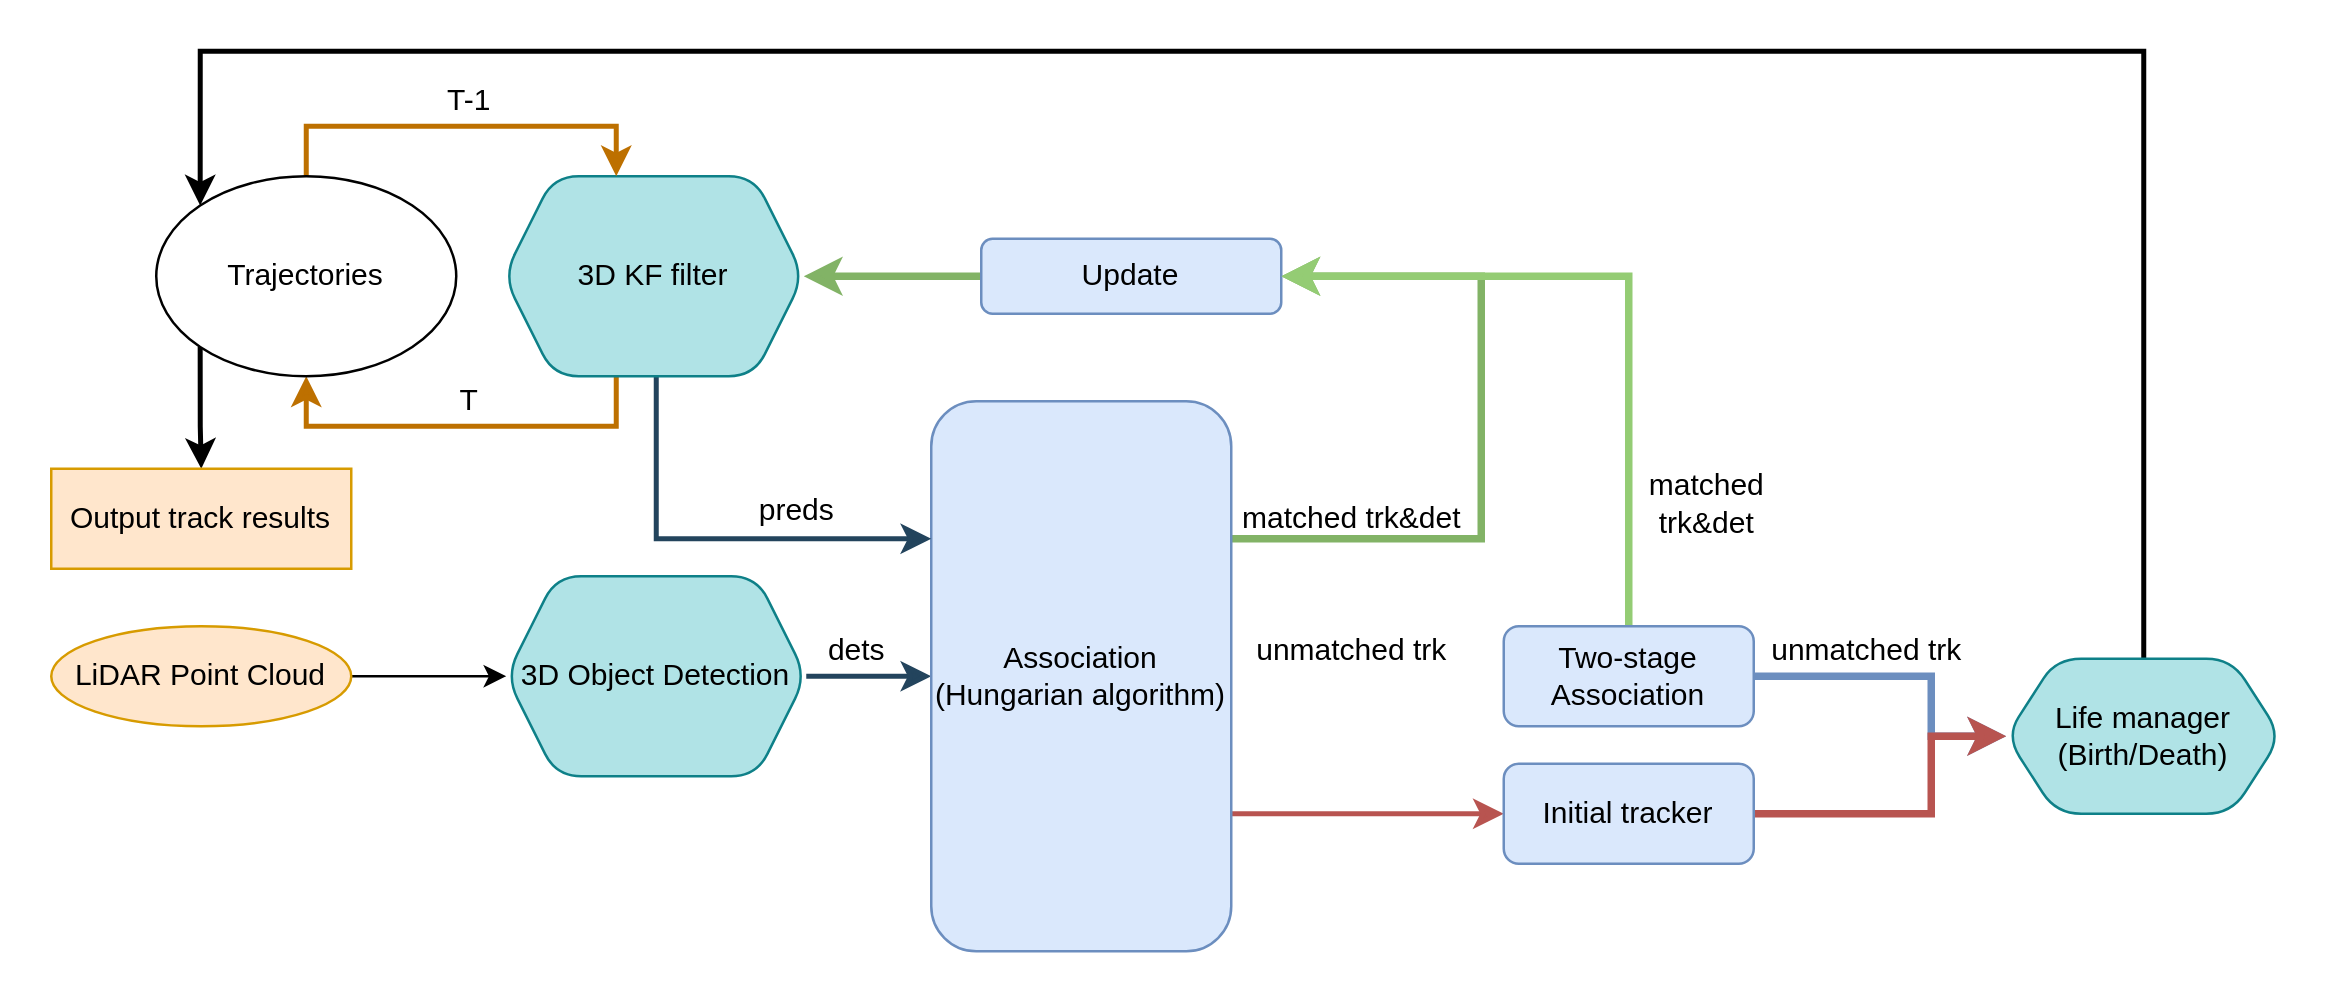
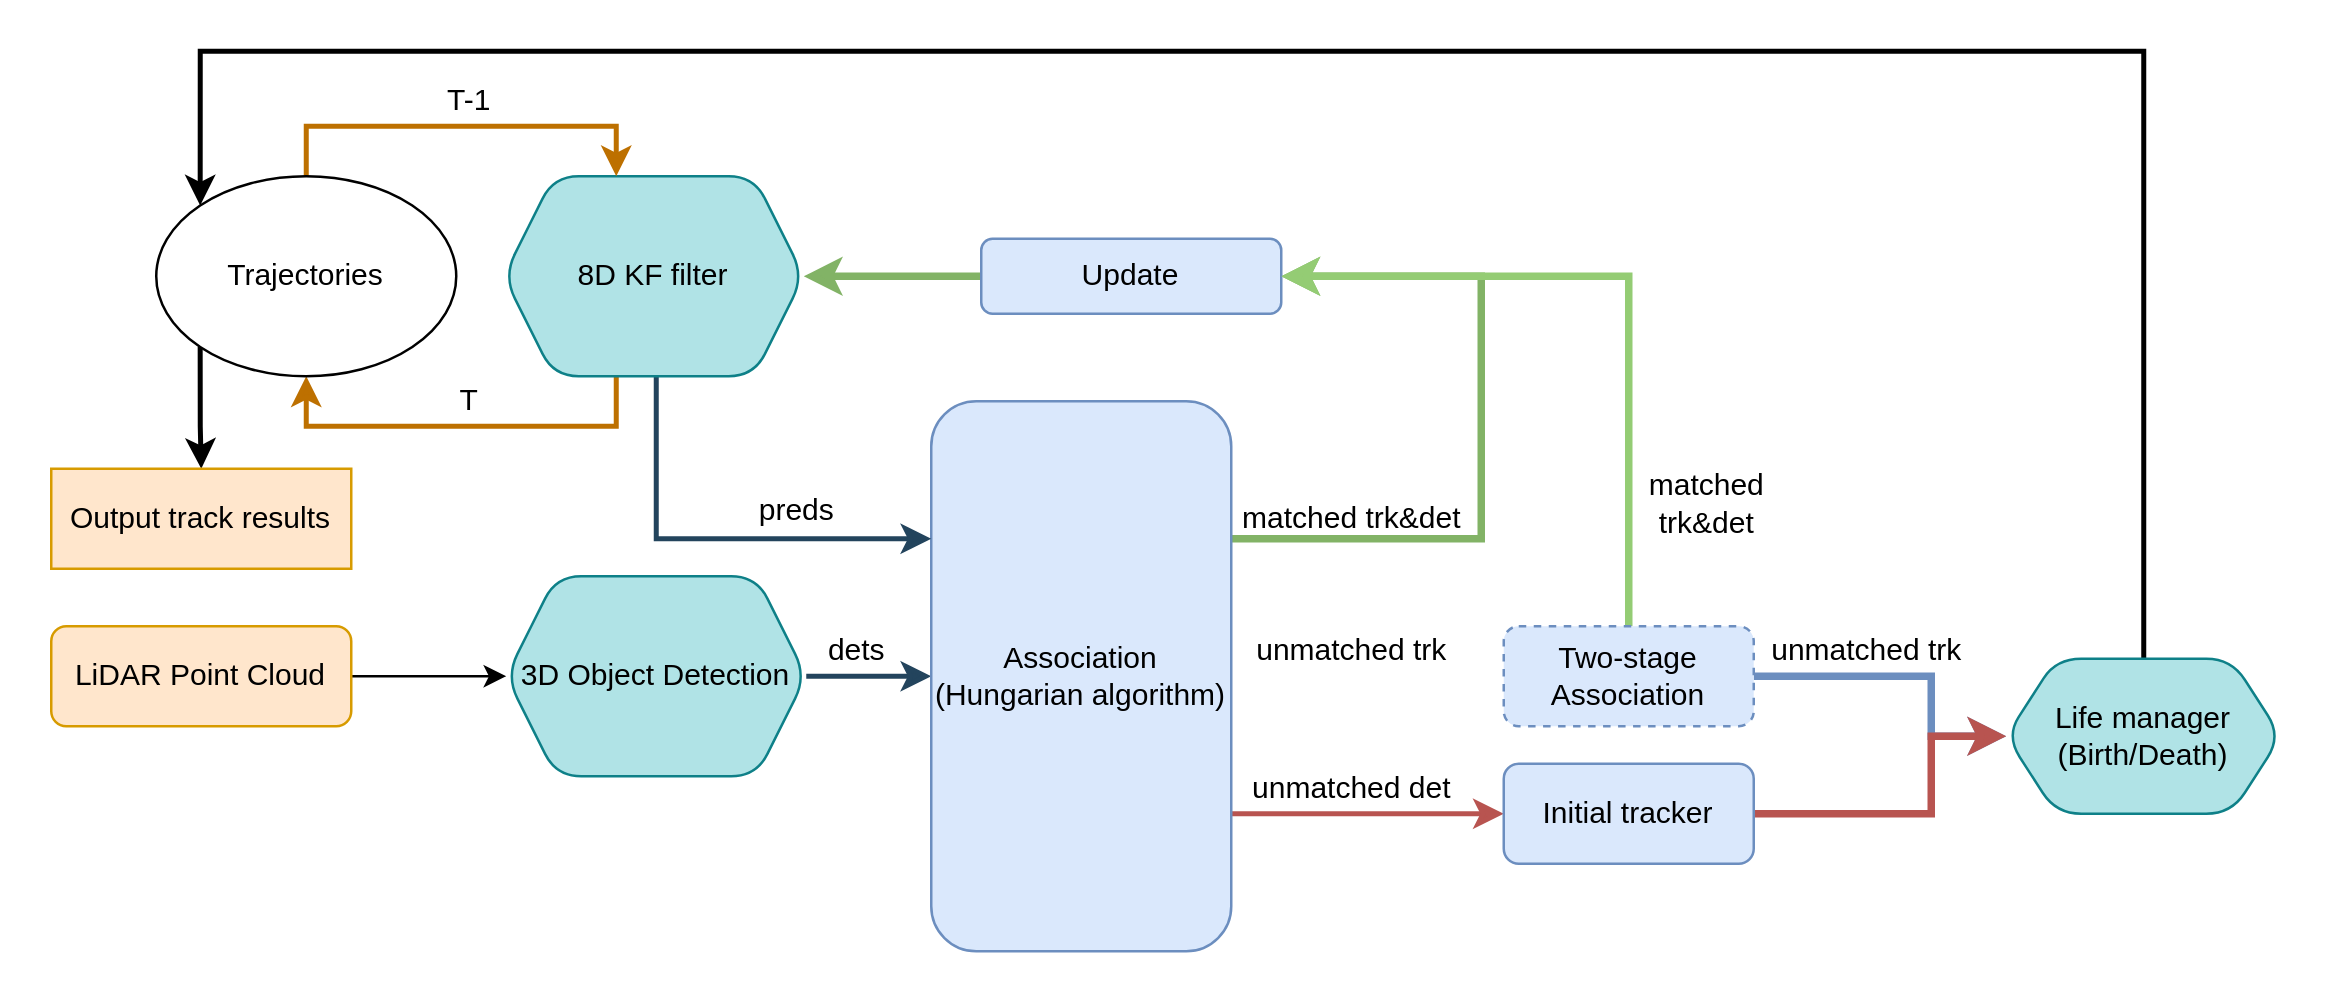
(654, 276) -> (654, 276)
(201, 676) -> (201, 676)
(1629, 676) -> (1629, 676)
none -> (1351, 789)
